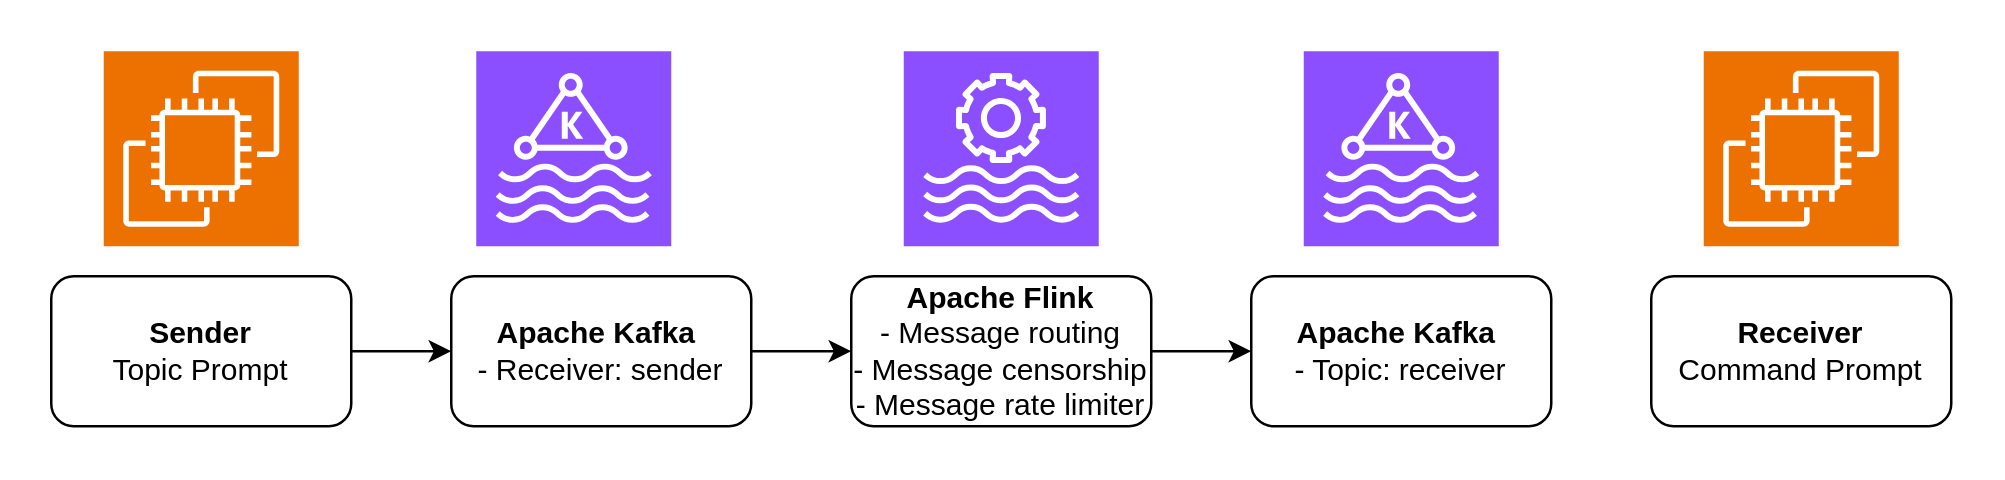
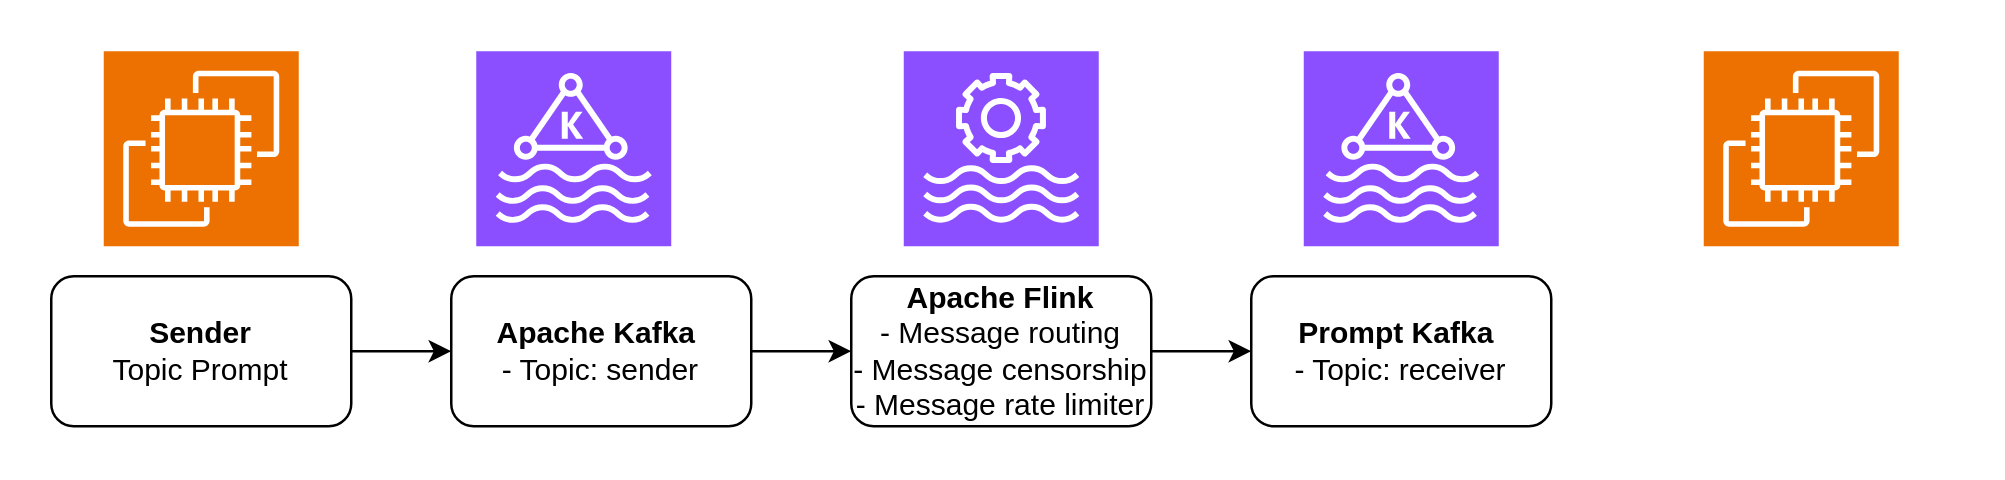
(601, 351) -> (601, 351)
(1401, 351) -> (1401, 351)
(1801, 351) -> none
